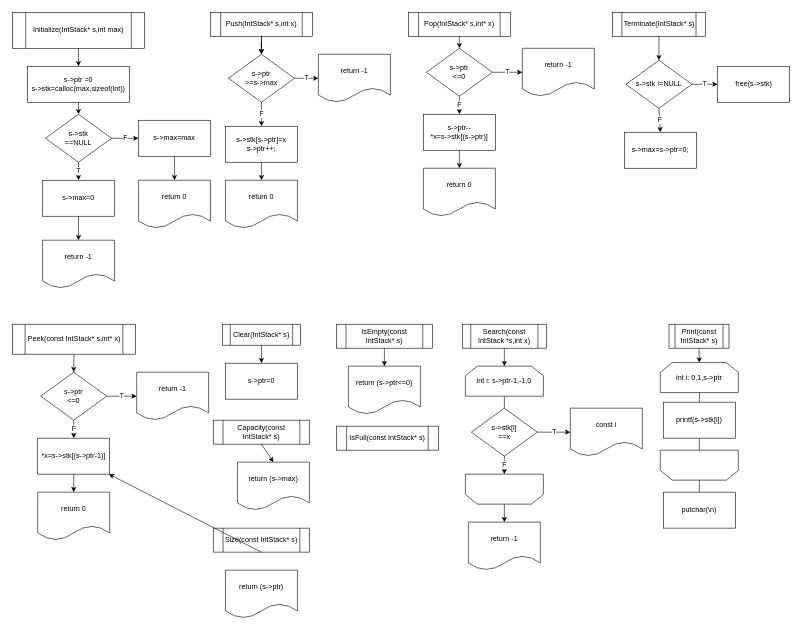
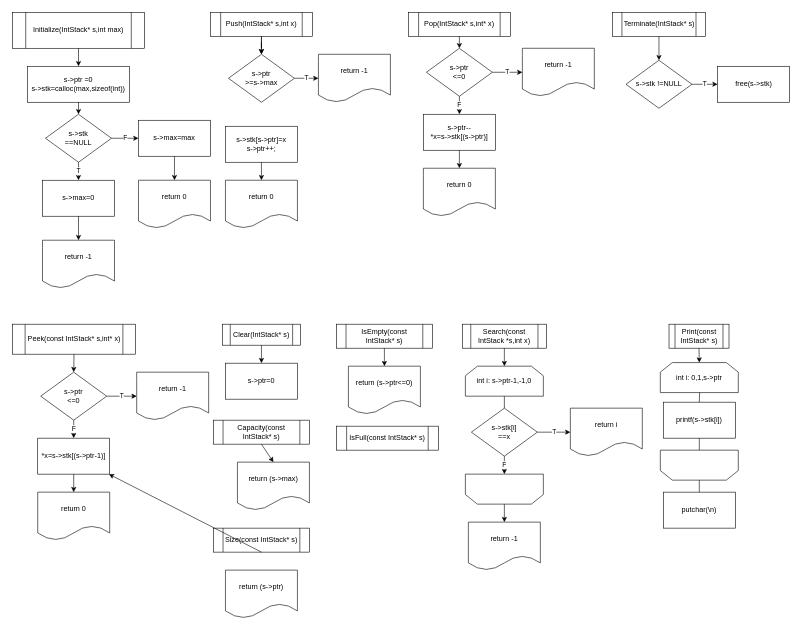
(261, 112) -> none
(660, 120) -> none
(660, 150) -> none
(606, 425) -> (606, 425)
